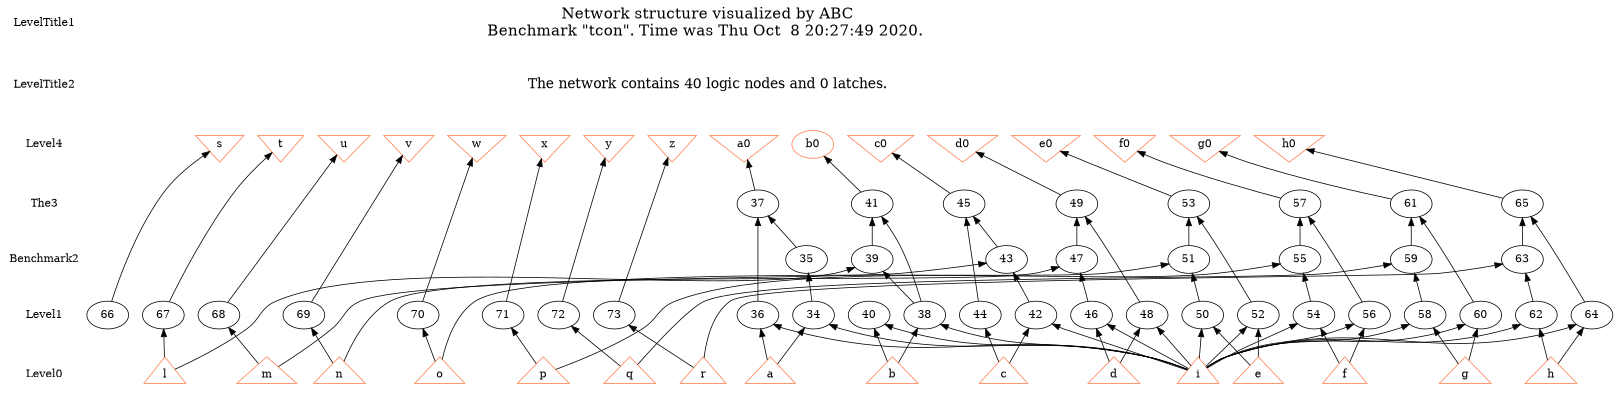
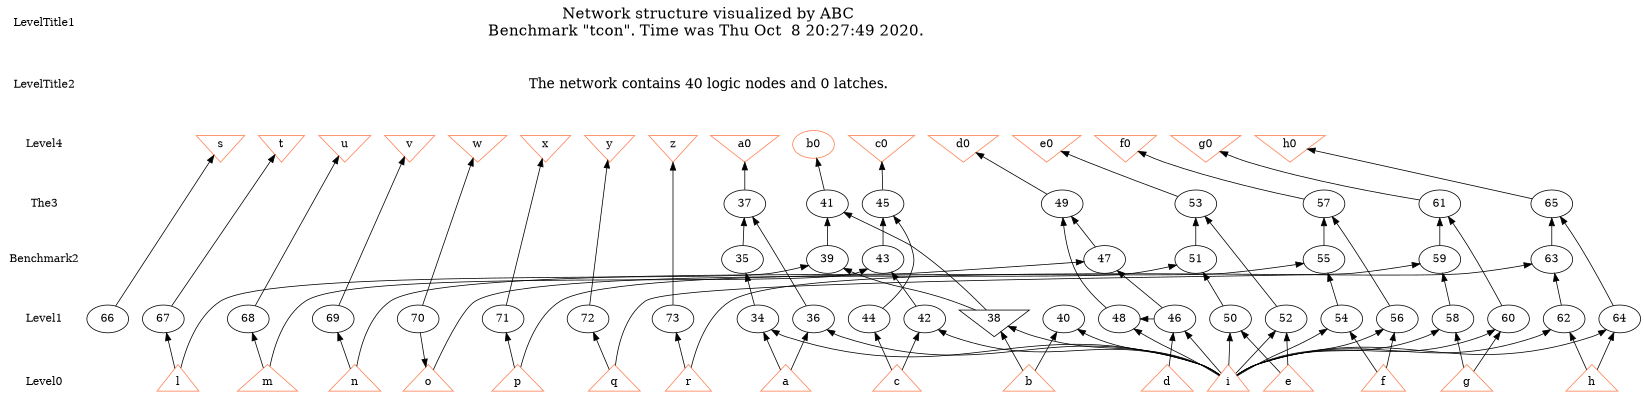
(925, 315) -> (994, 319)
(1130, 346) -> (1151, 319)
(430, 349) -> (422, 346)
